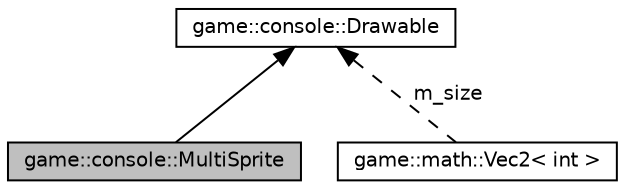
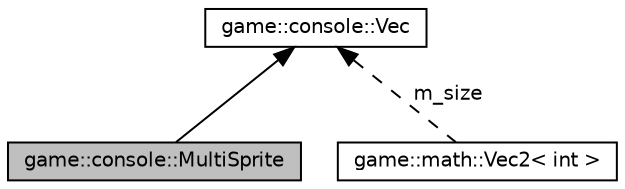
(316, 28) -> (316, 28)
